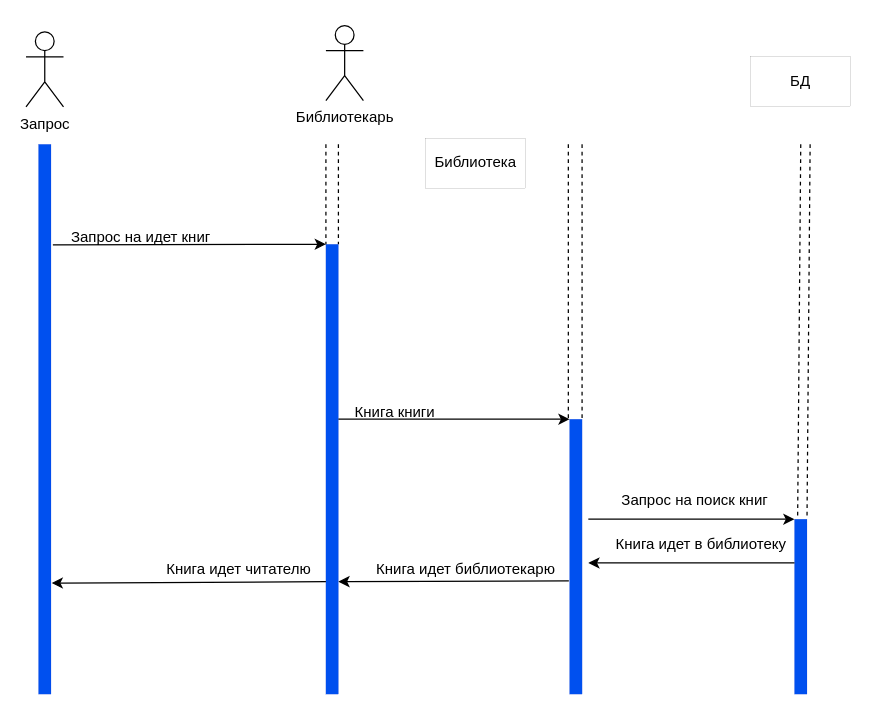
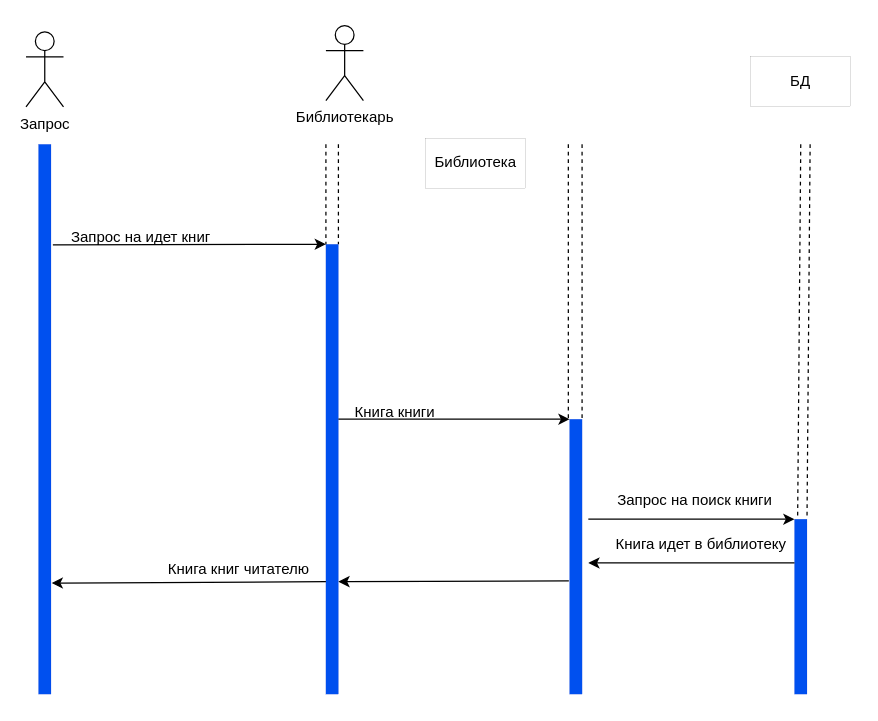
(695, 501) -> (695, 501)
(239, 569) -> (239, 569)
(463, 569) -> none
